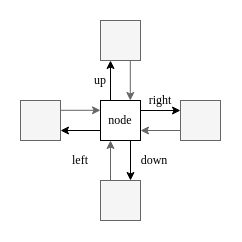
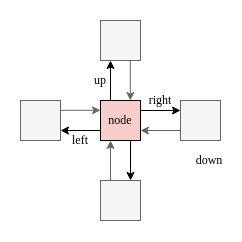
(121, 121) -> (121, 121)
(81, 161) -> (81, 141)
(155, 161) -> (210, 161)
